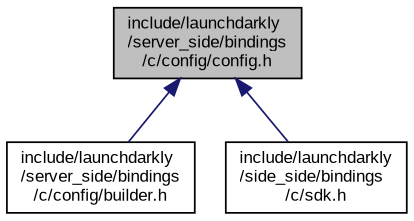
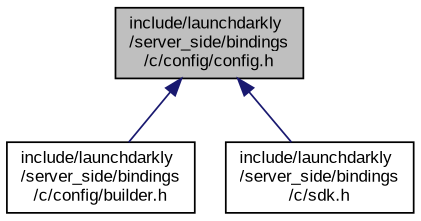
(316, 178) -> (320, 178)
